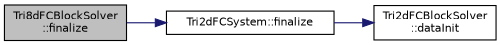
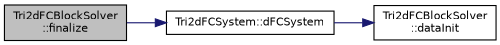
(65, 23) -> (65, 23)
(250, 23) -> (250, 23)
